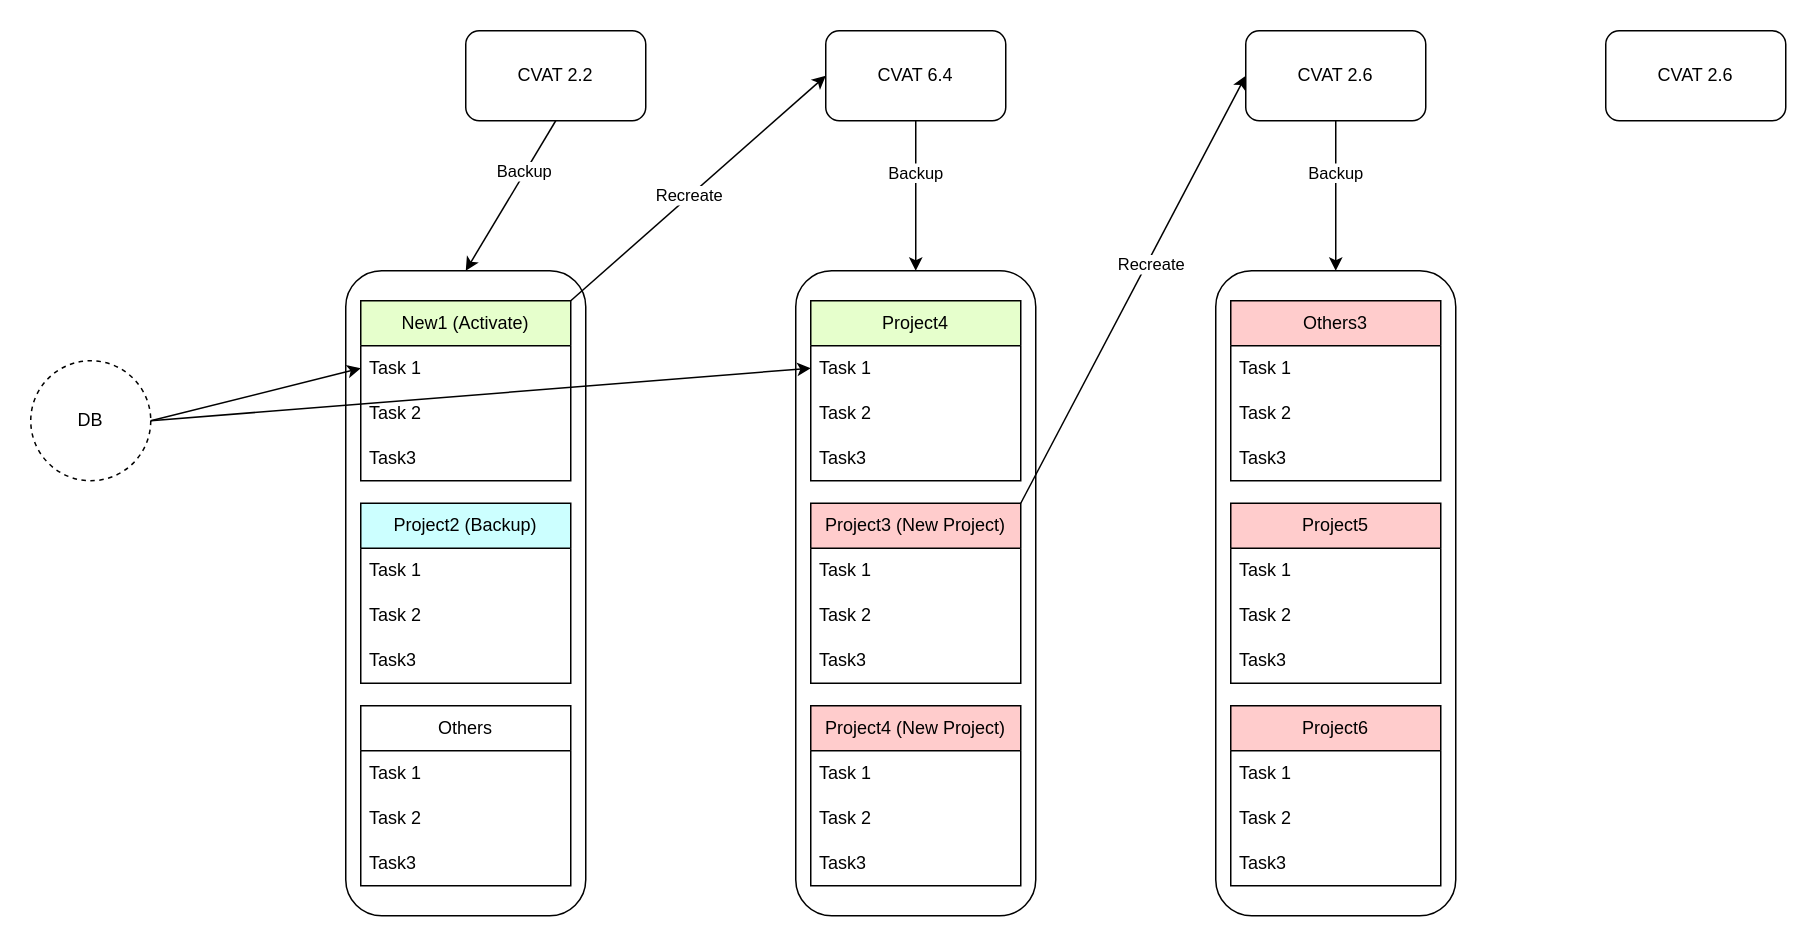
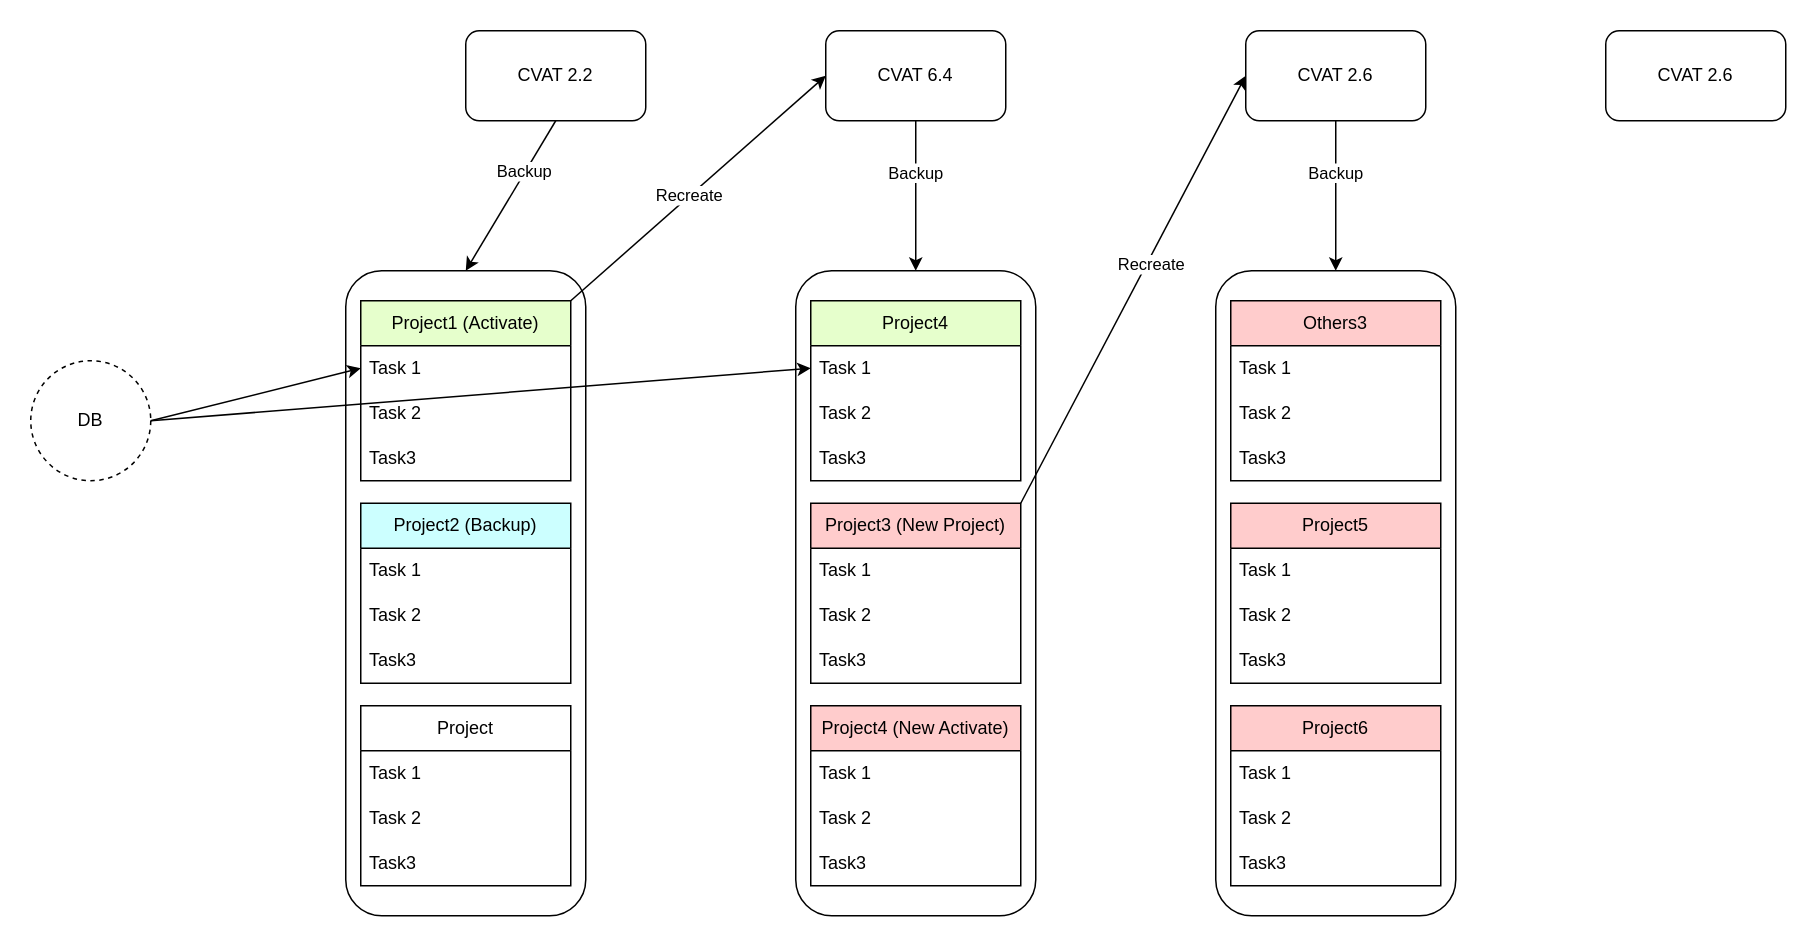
(466, 323) -> (466, 323)
(466, 728) -> (466, 728)
(916, 728) -> (916, 728)
